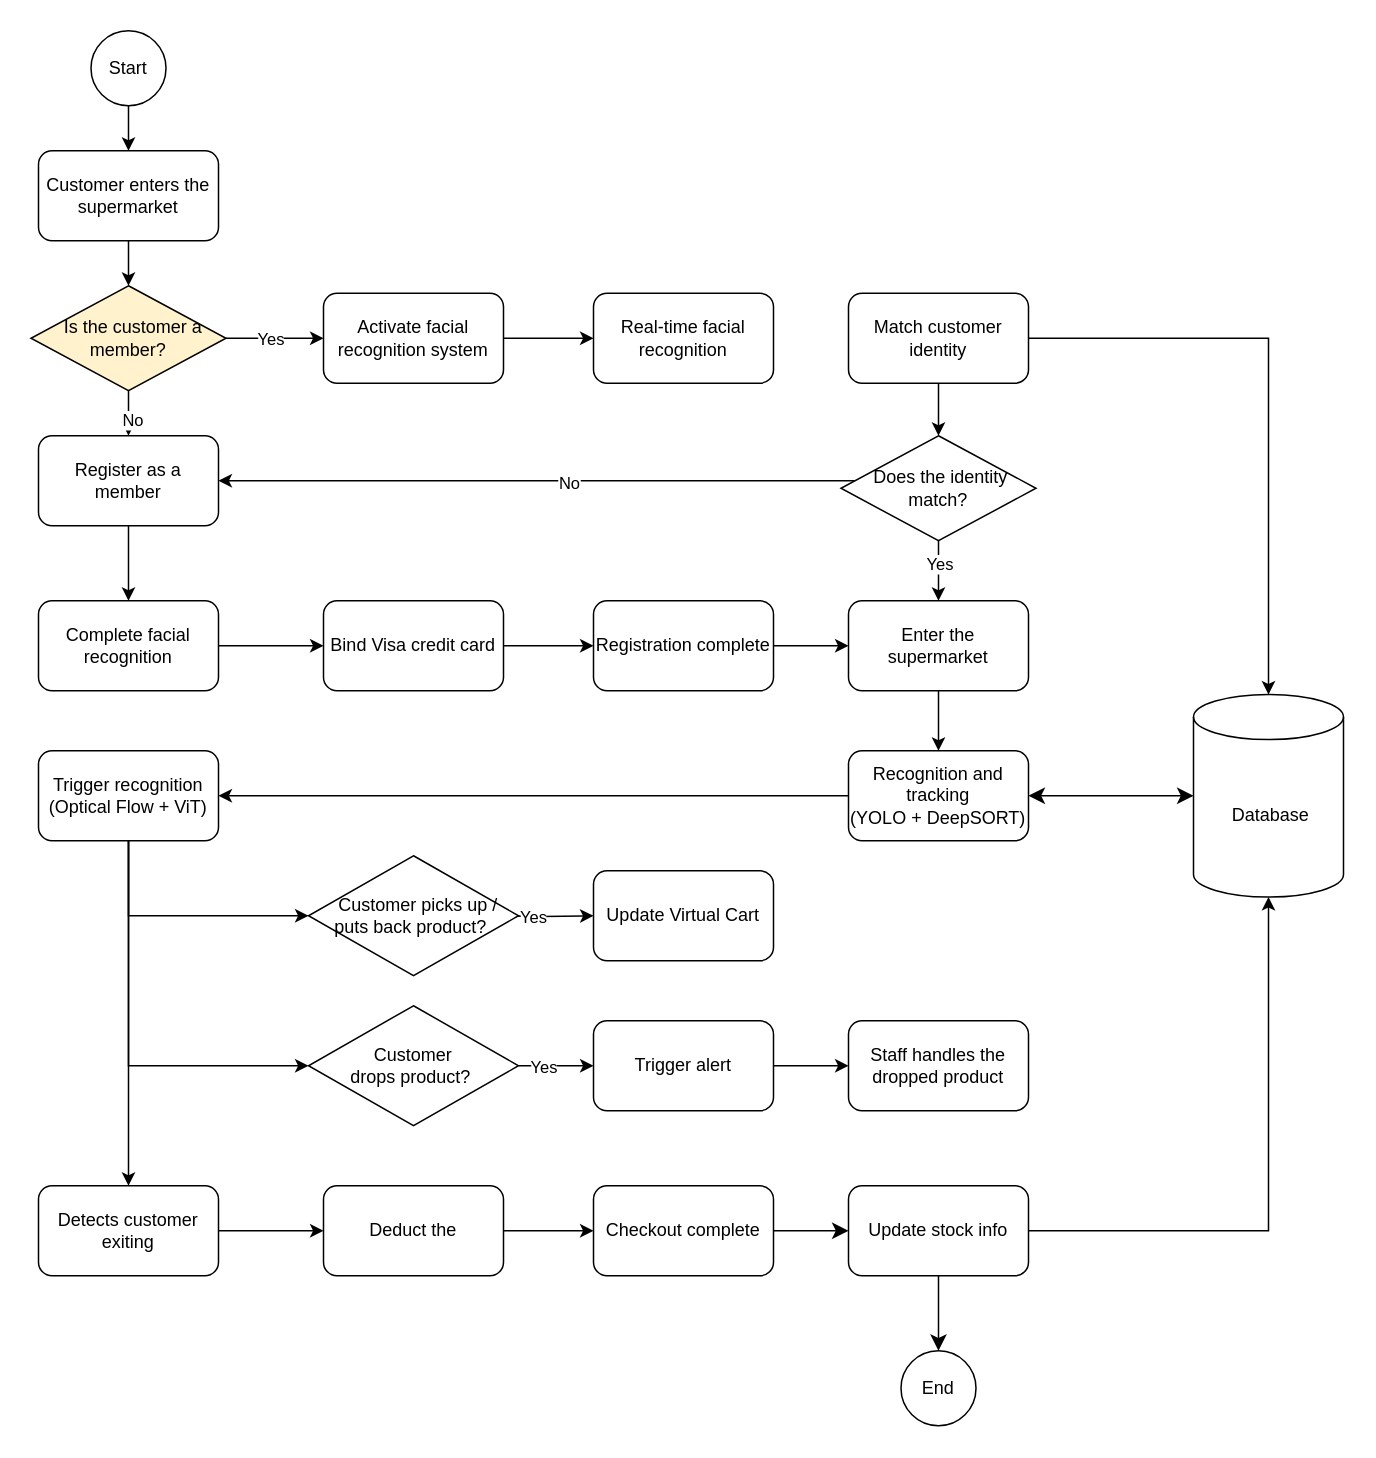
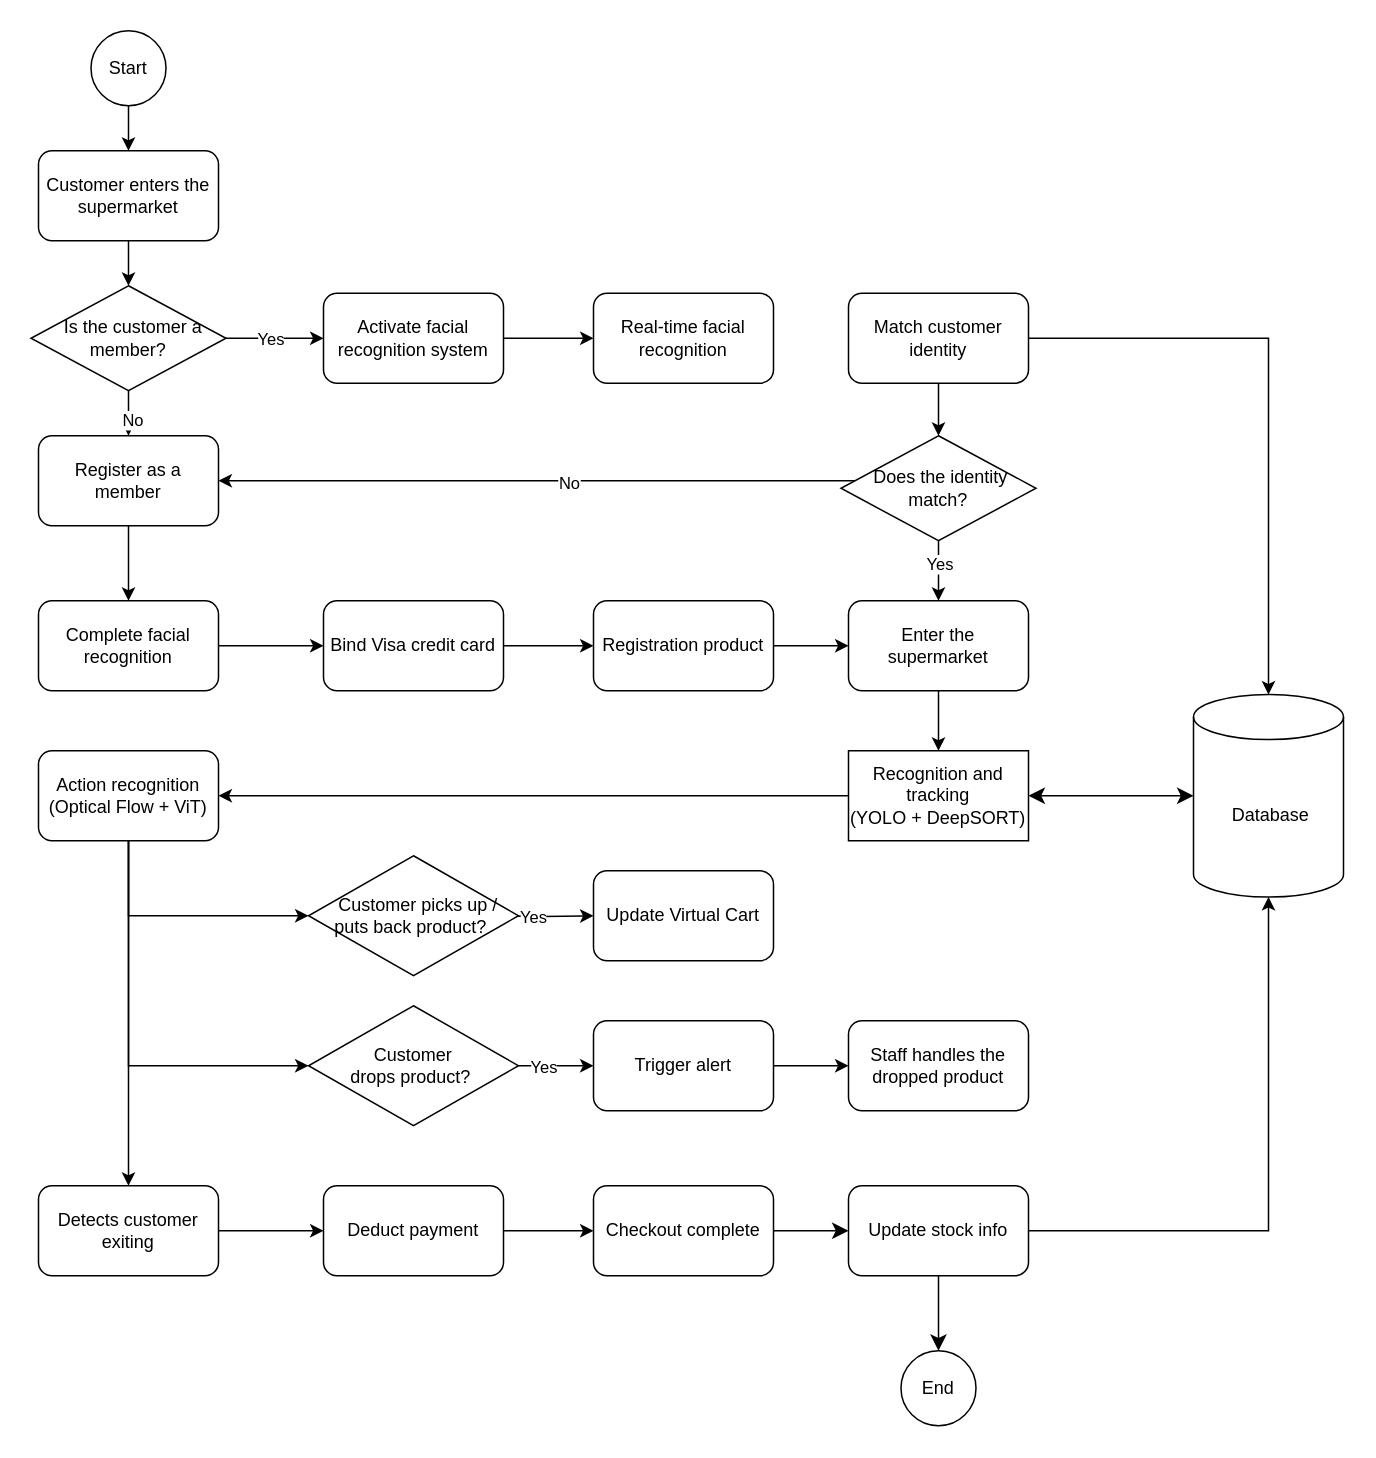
(128, 338) -> (128, 338)
(683, 646) -> (683, 646)
(128, 796) -> (128, 796)
(938, 796) -> (938, 796)
(413, 1231) -> (413, 1231)
